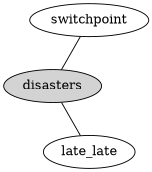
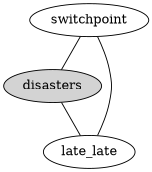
none -> (112, 86)
